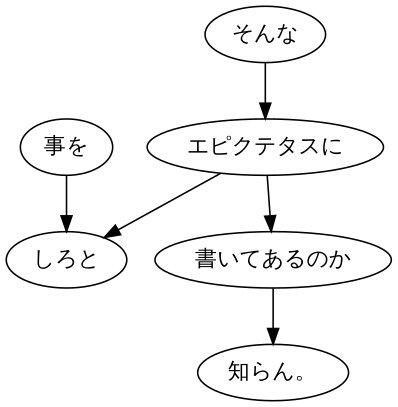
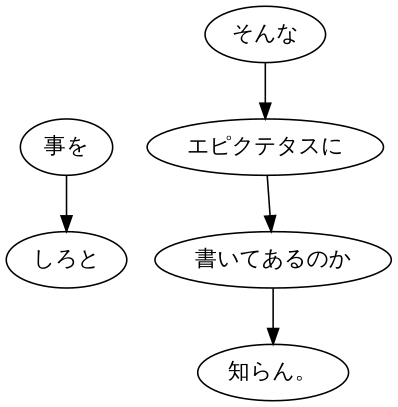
(169, 202) -> none
